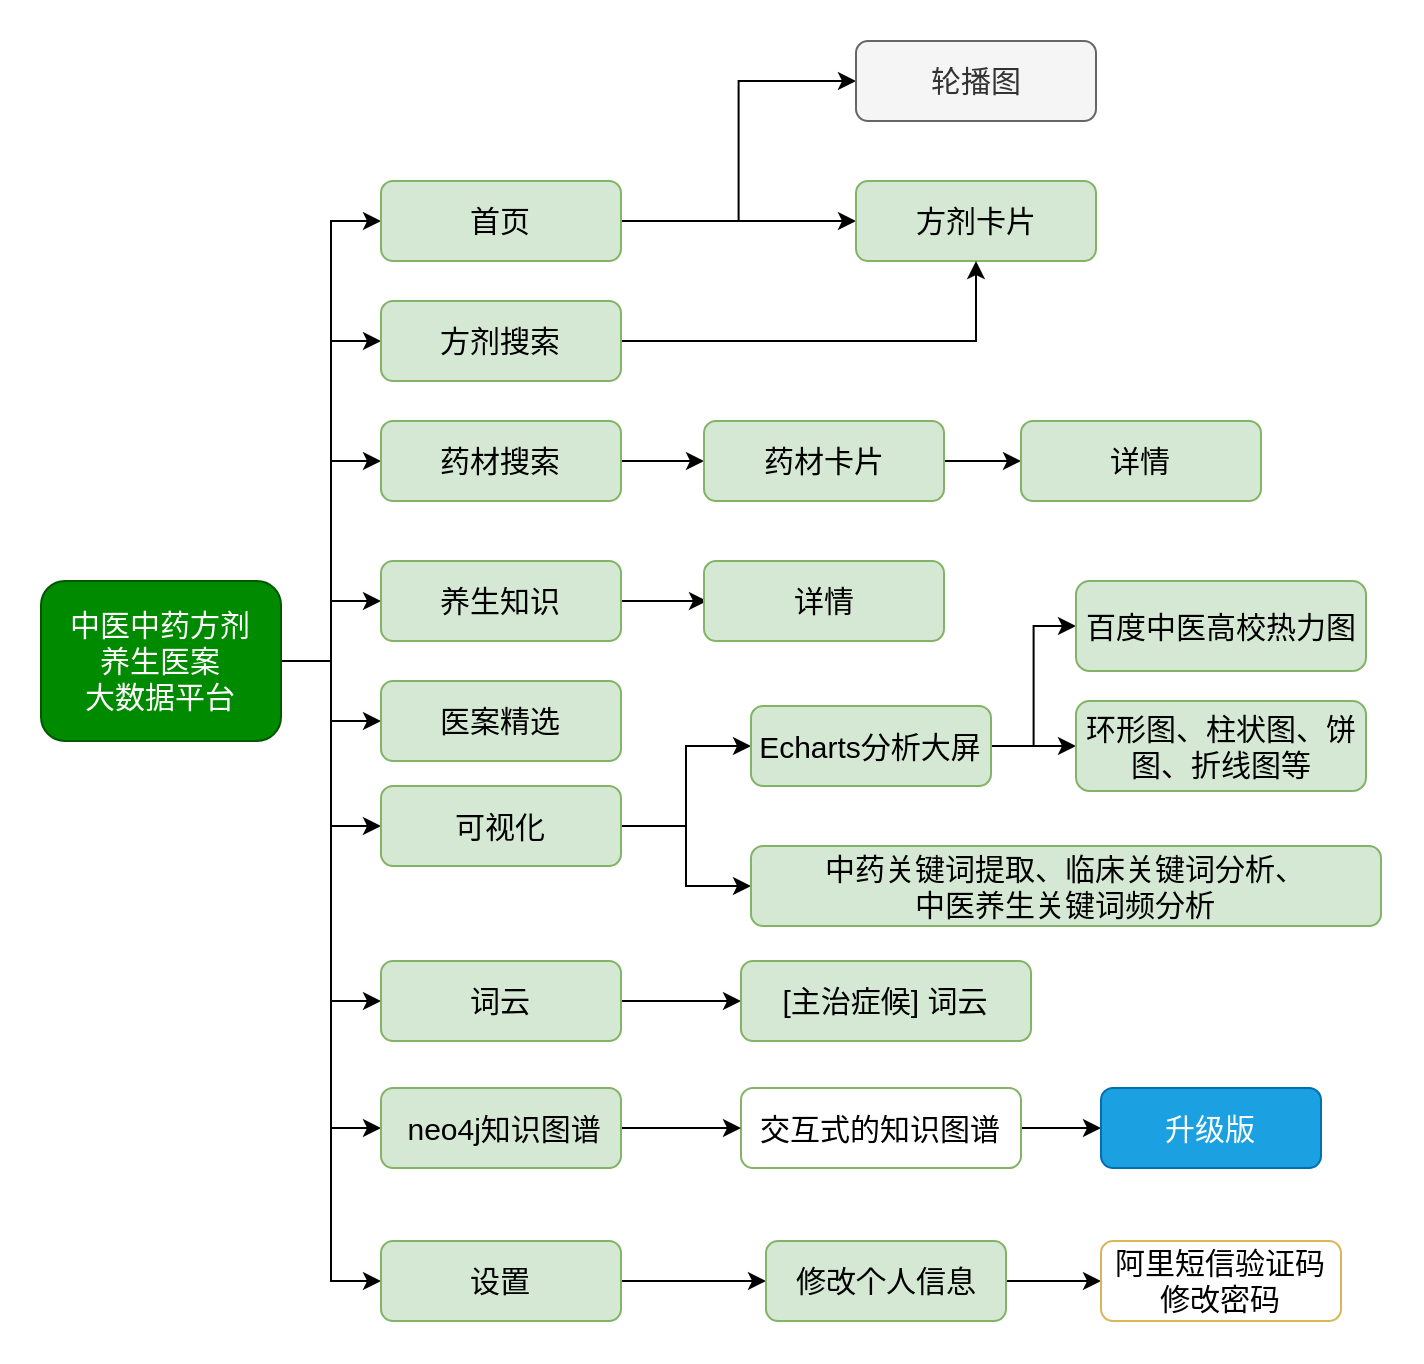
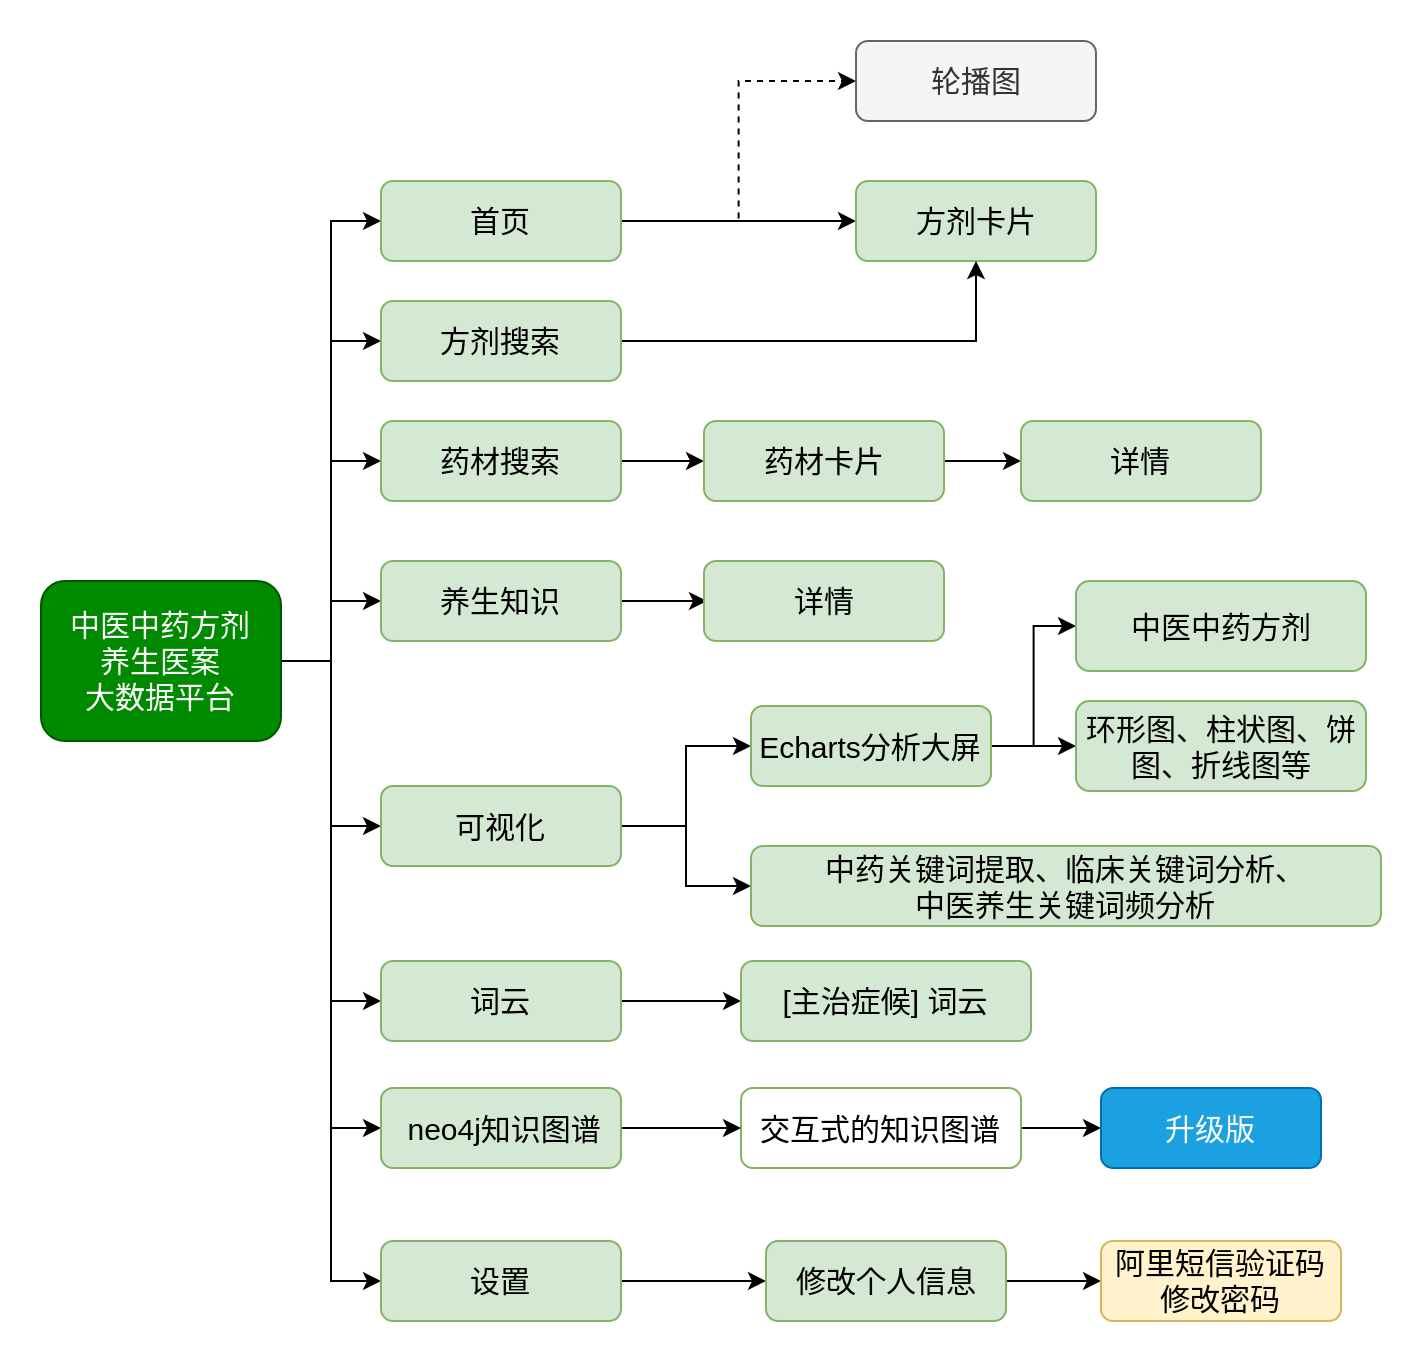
(739, 98) -> (739, 98)
(1222, 627) -> (1222, 627)
(351, 721) -> none
(501, 721) -> none
(1221, 1281) -> (1221, 1281)
